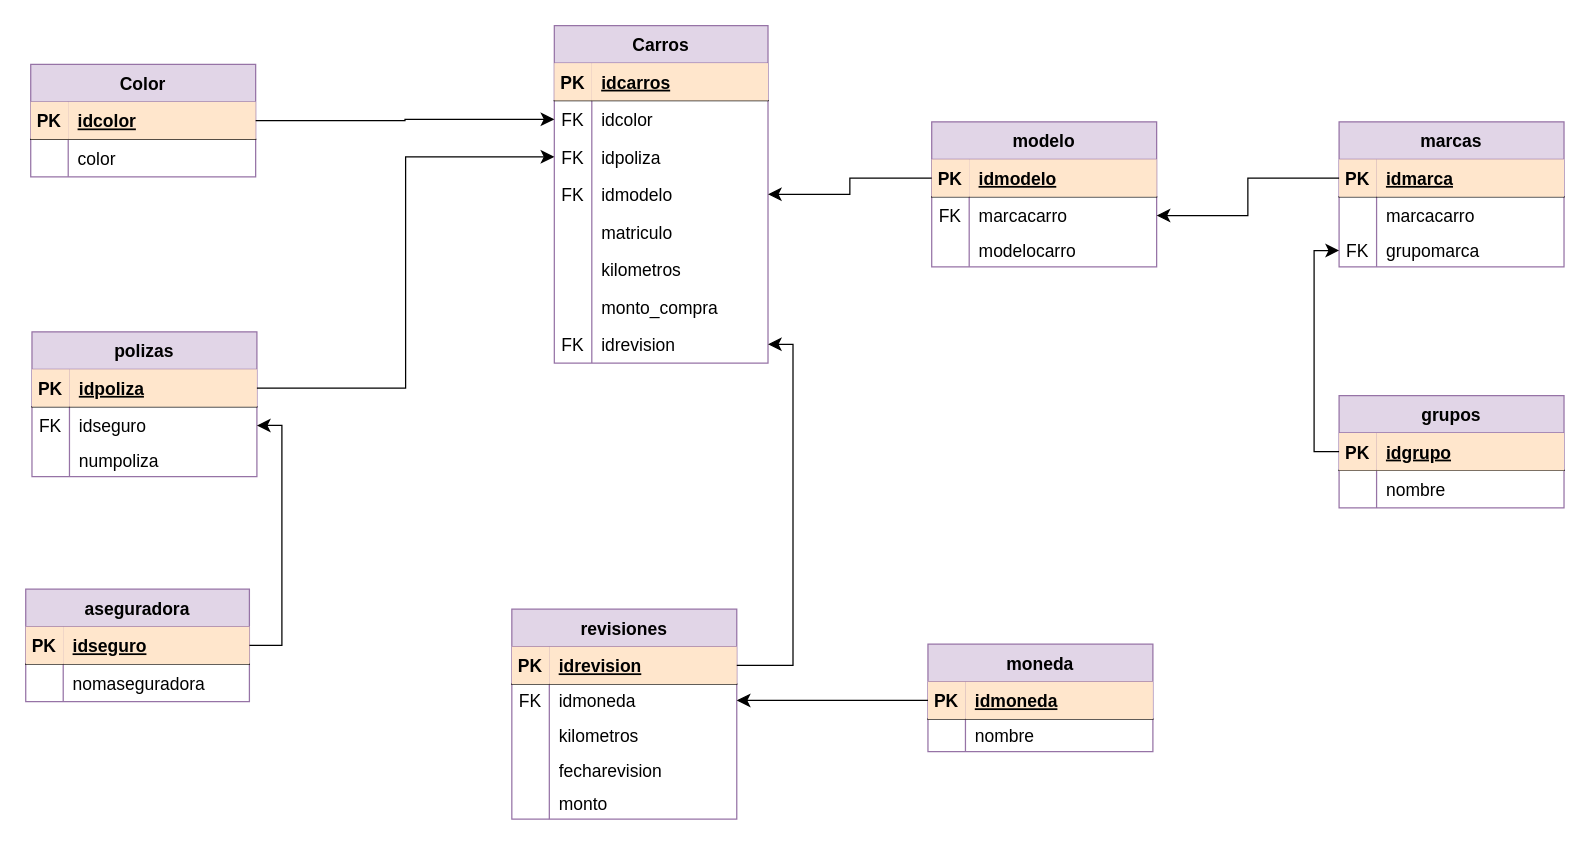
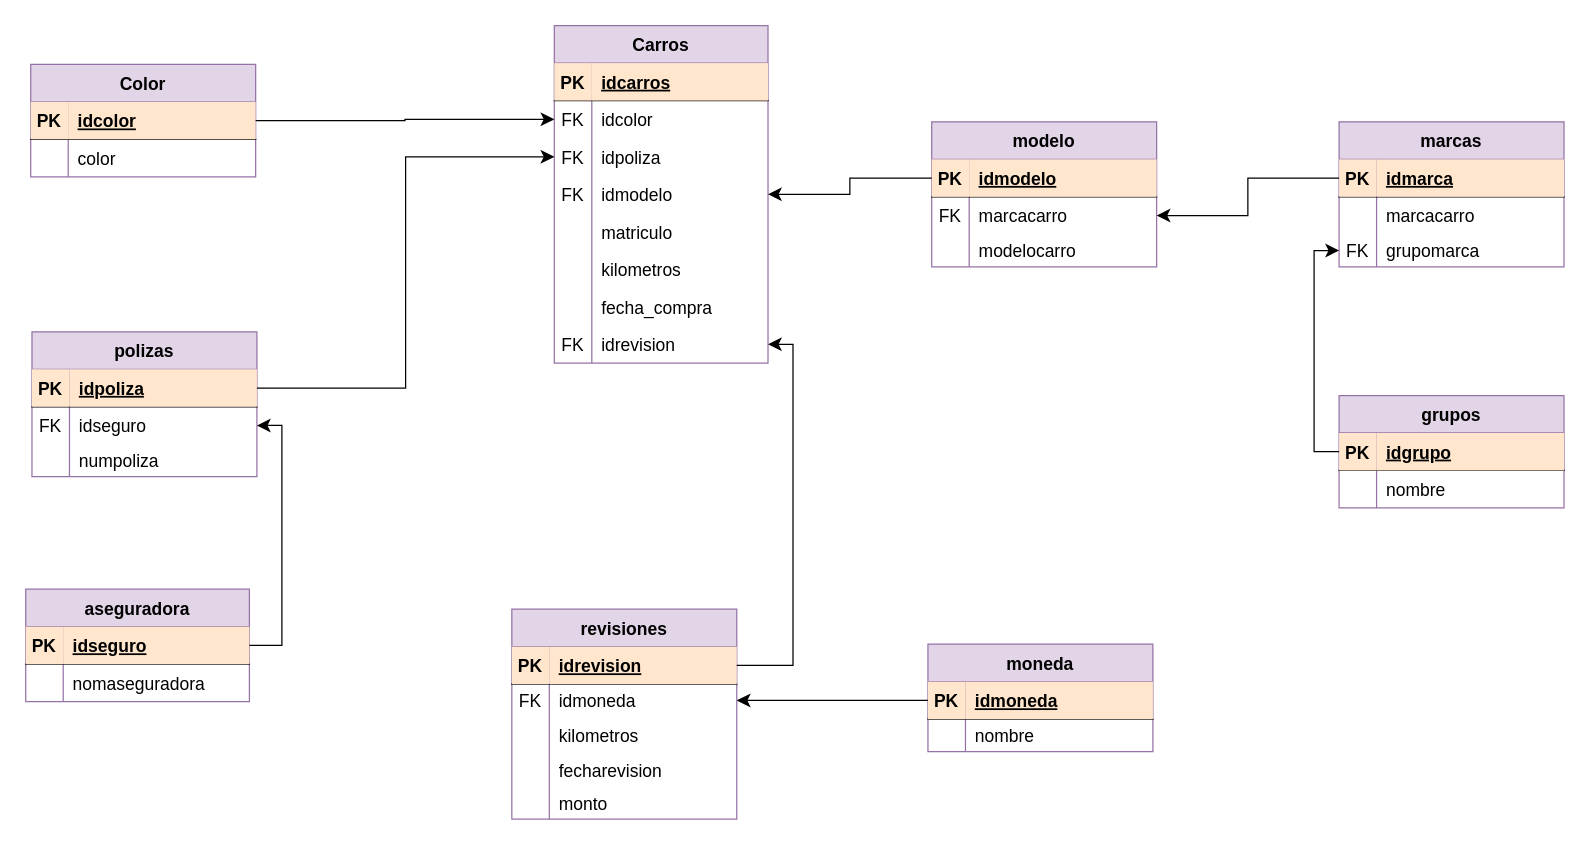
(660, 308) -> (660, 308)
